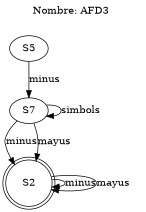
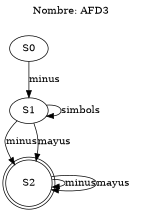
(29, 49) -> (29, 49)
(29, 111) -> (29, 111)
